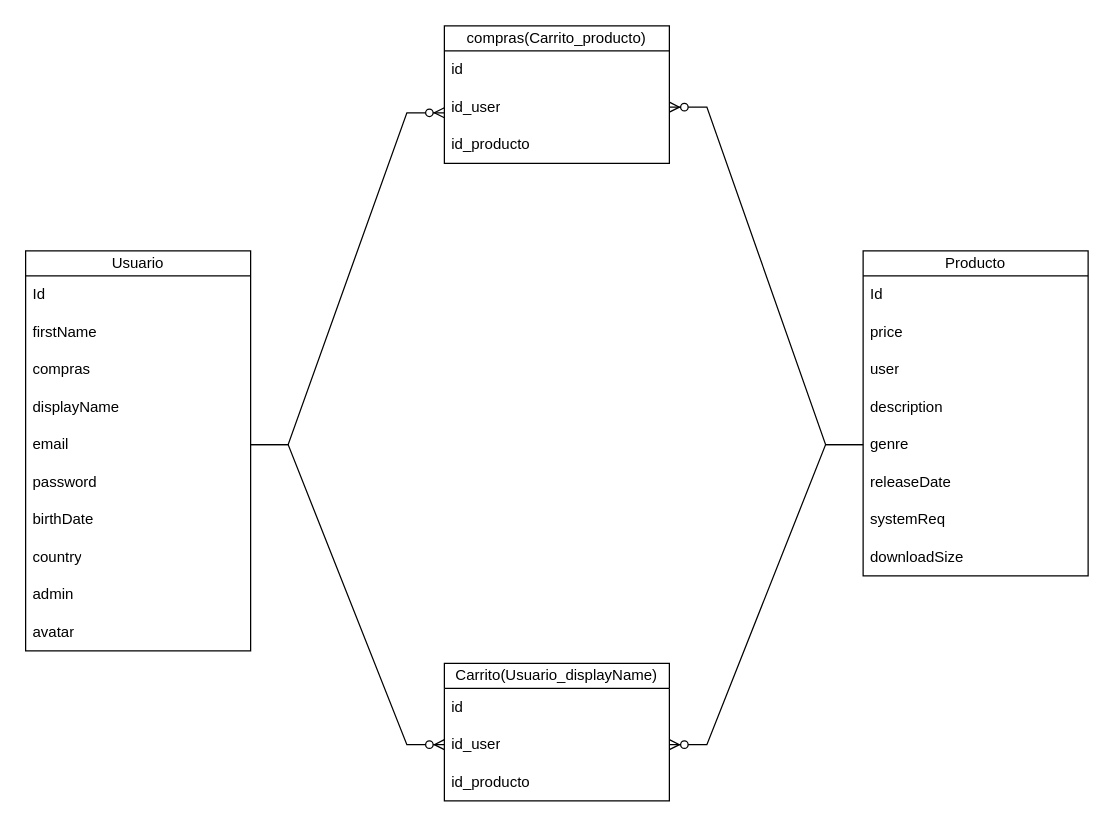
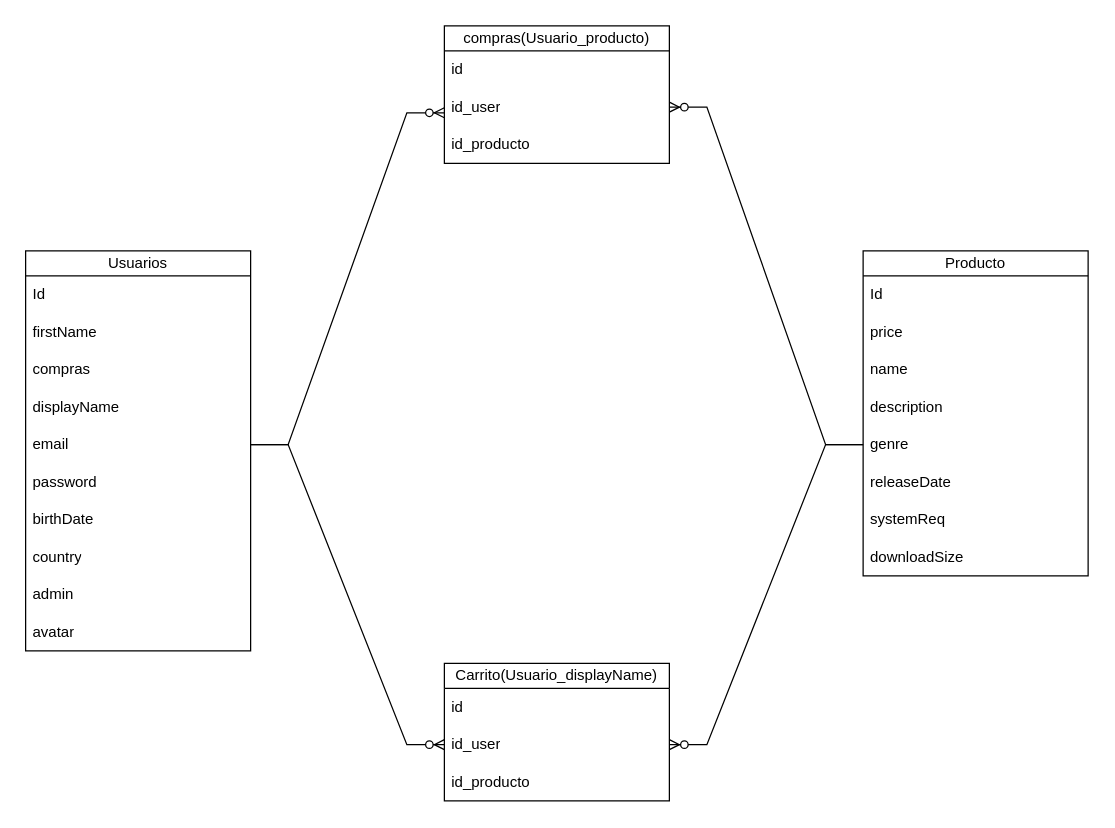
(557, 38) -> (557, 38)
(138, 263) -> (138, 263)
(887, 369) -> (887, 369)
